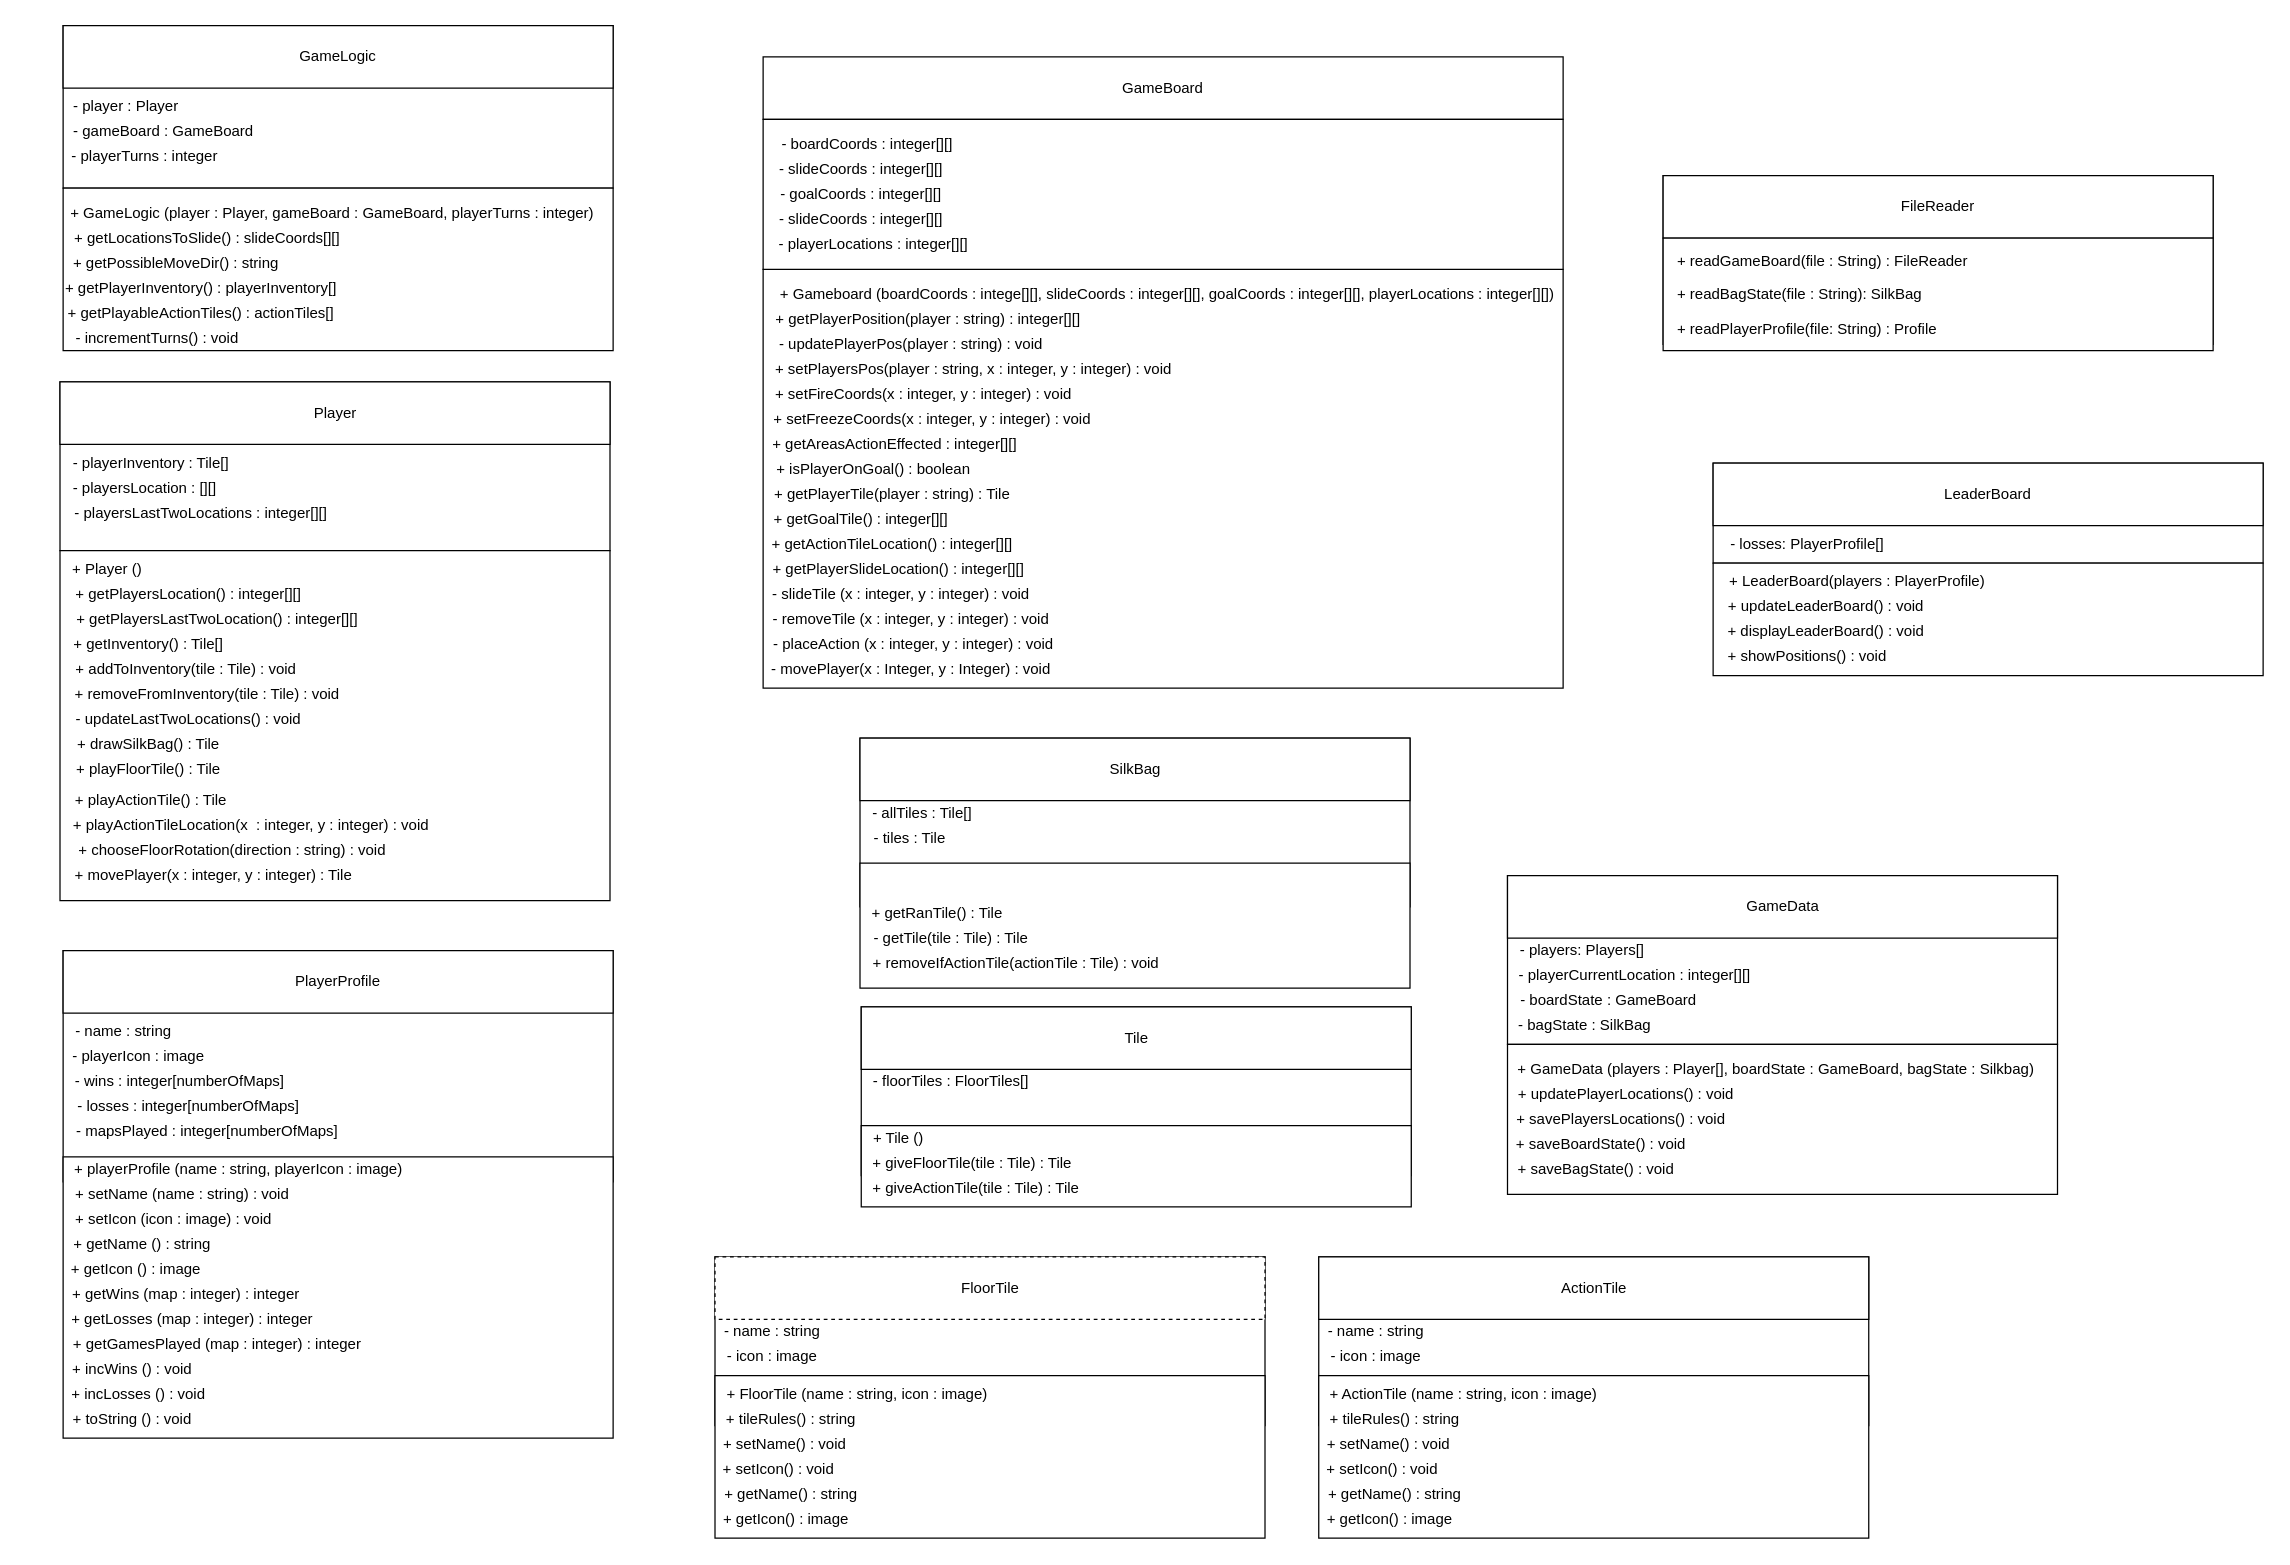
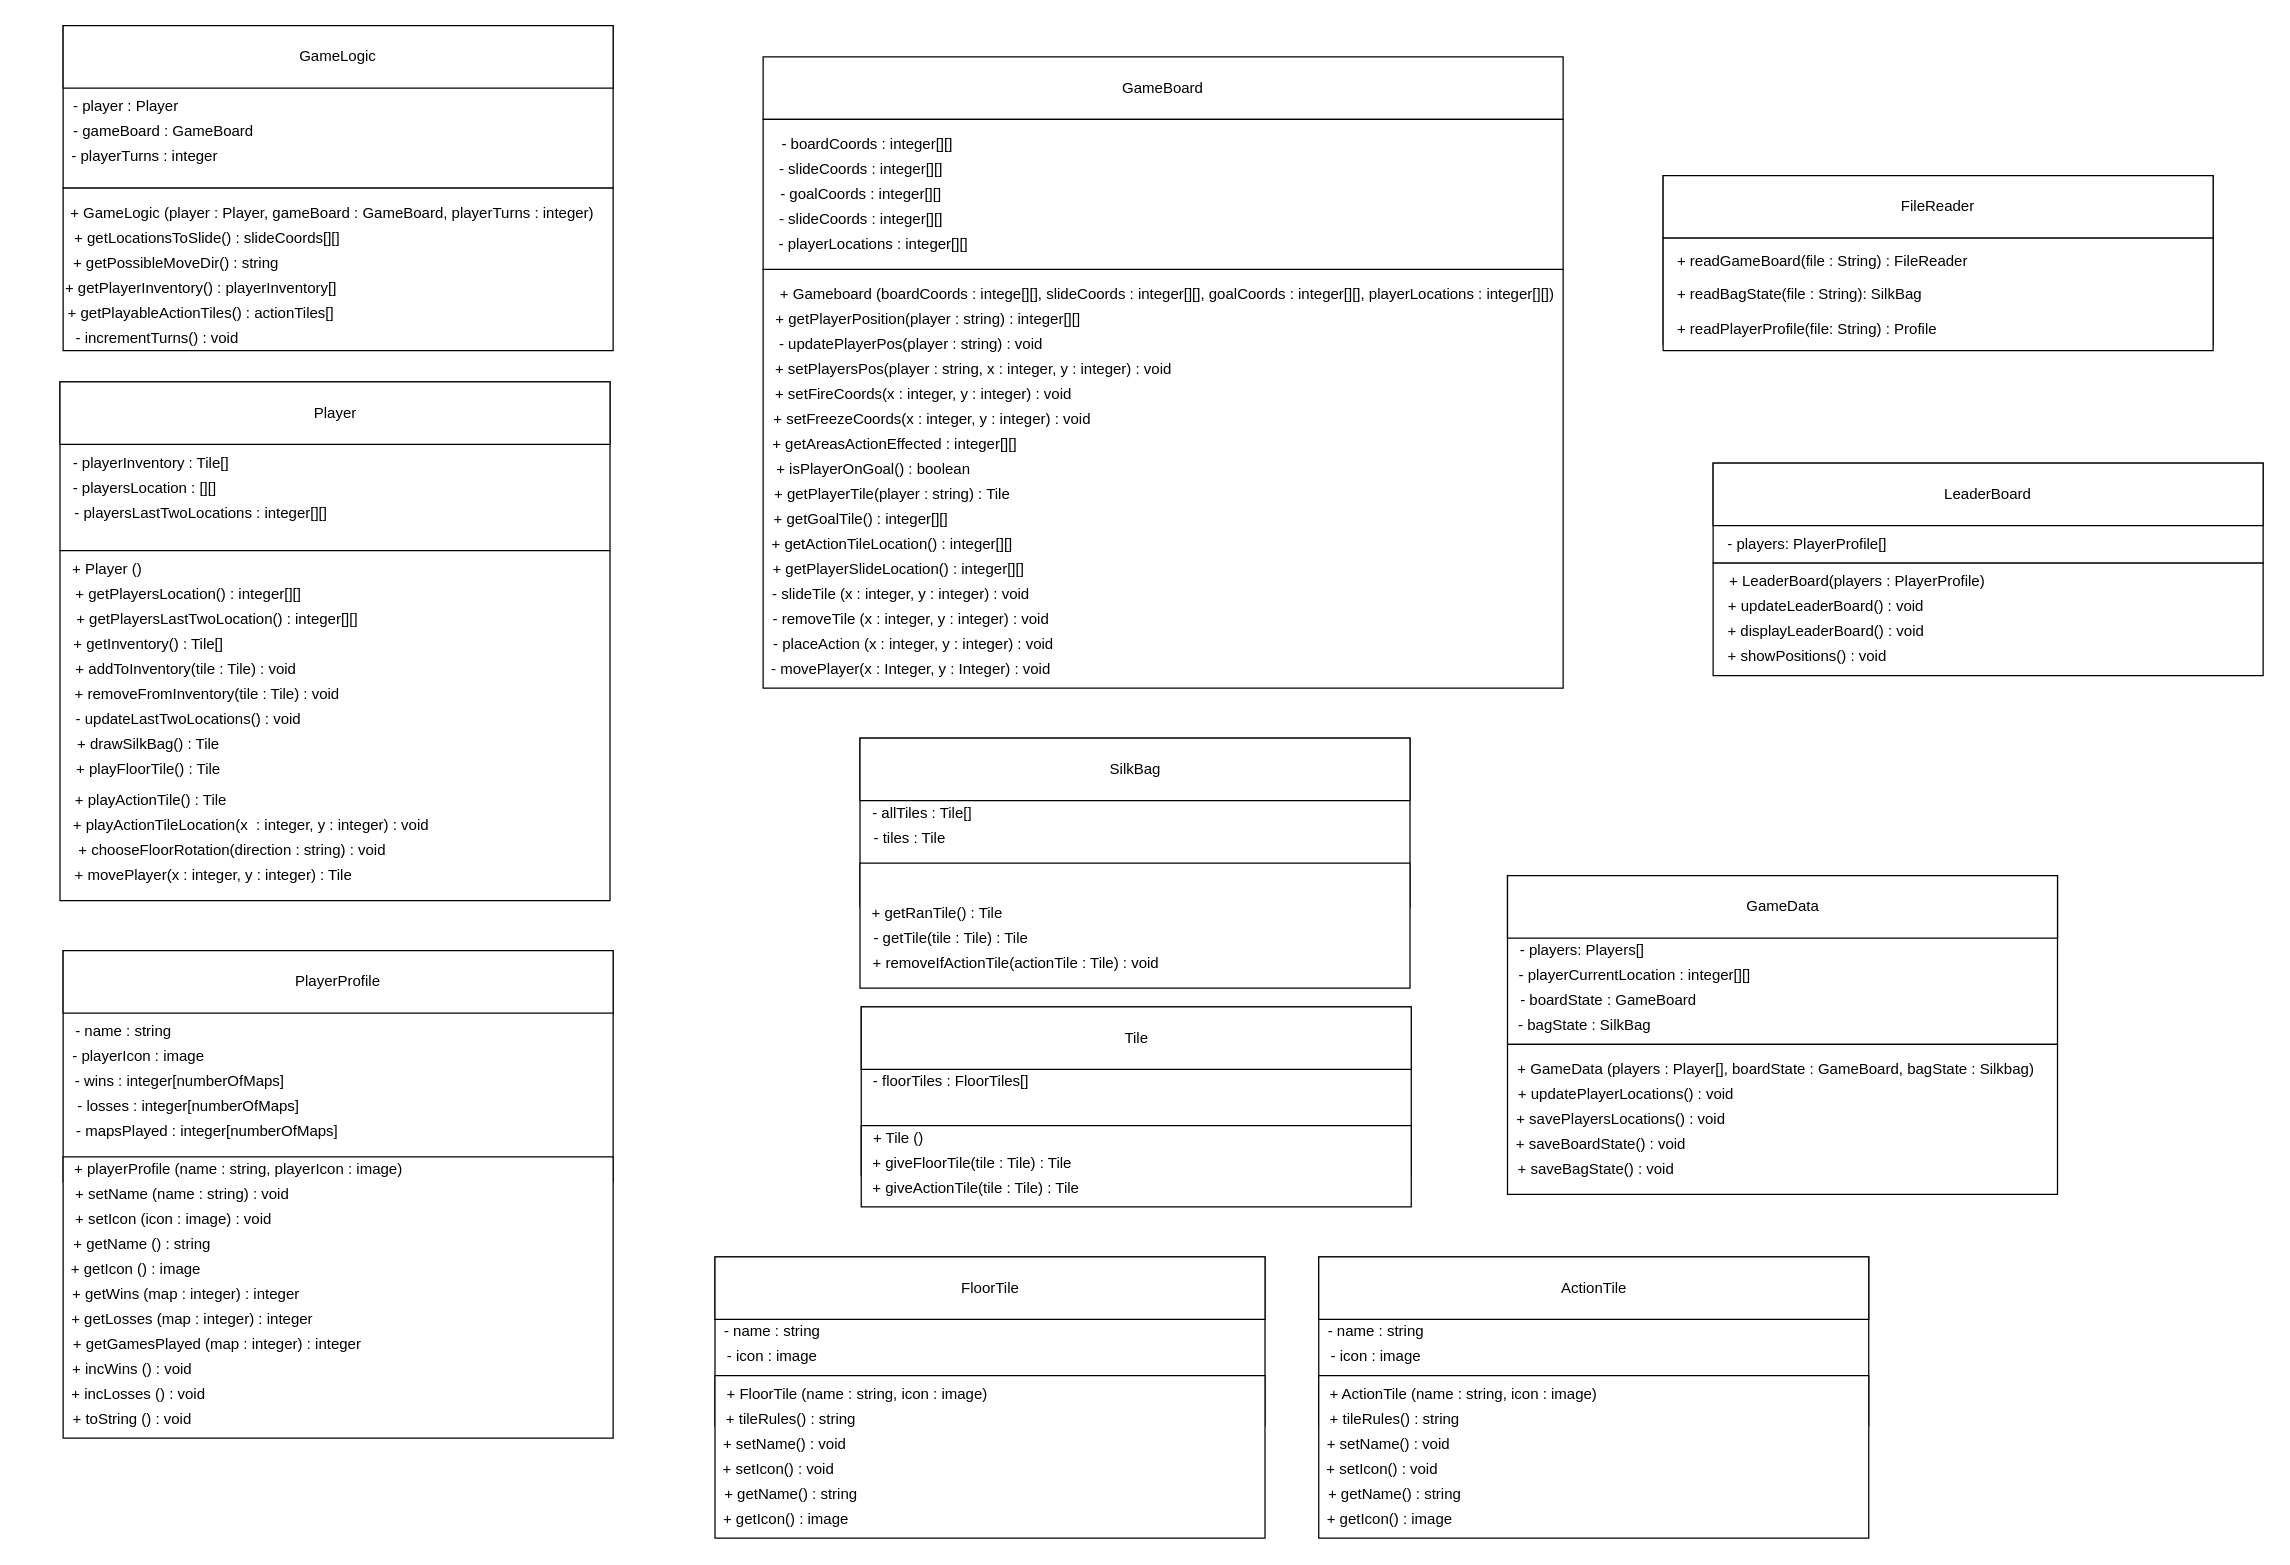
(1808, 544) -> (1808, 544)
(990, 1288) -> (990, 1288)
